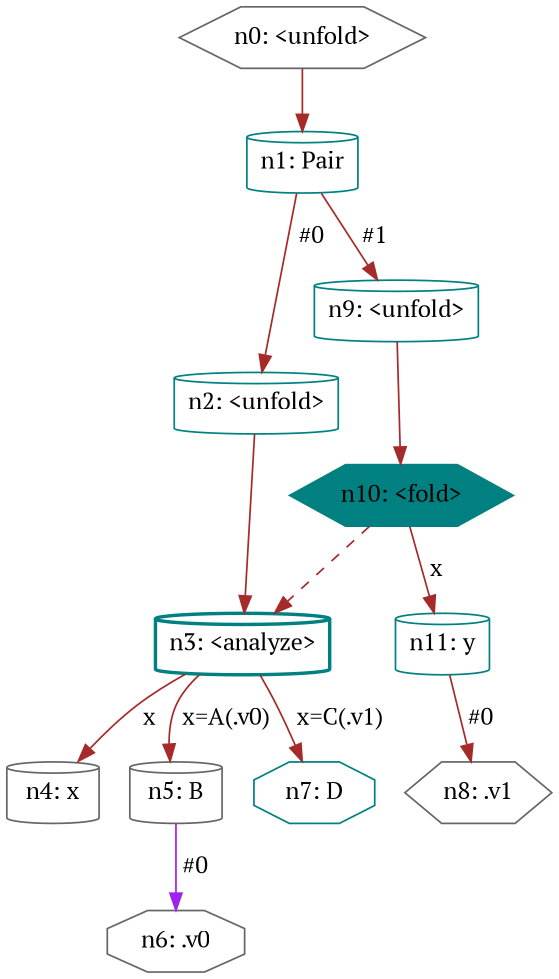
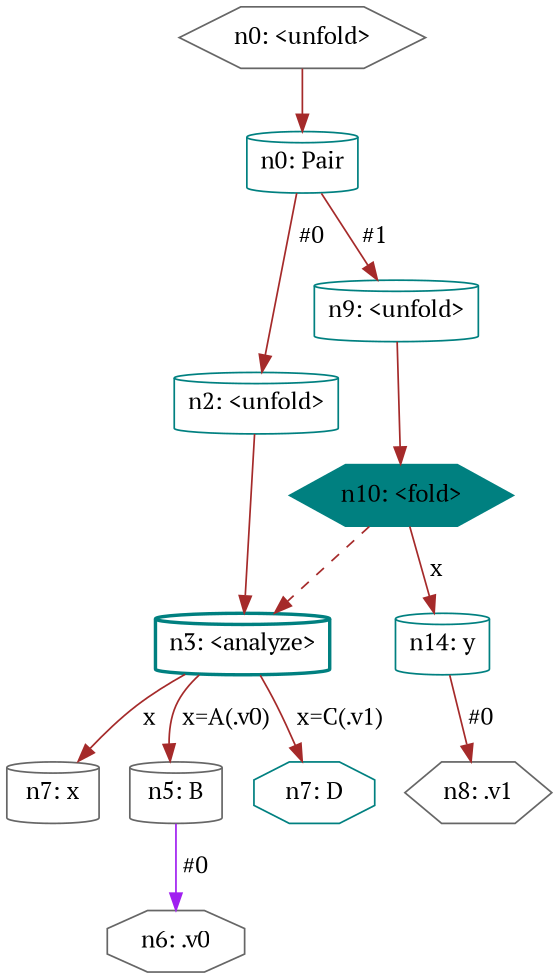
(302, 162) -> (302, 162)
(442, 644) -> (442, 644)
(53, 793) -> (53, 793)
